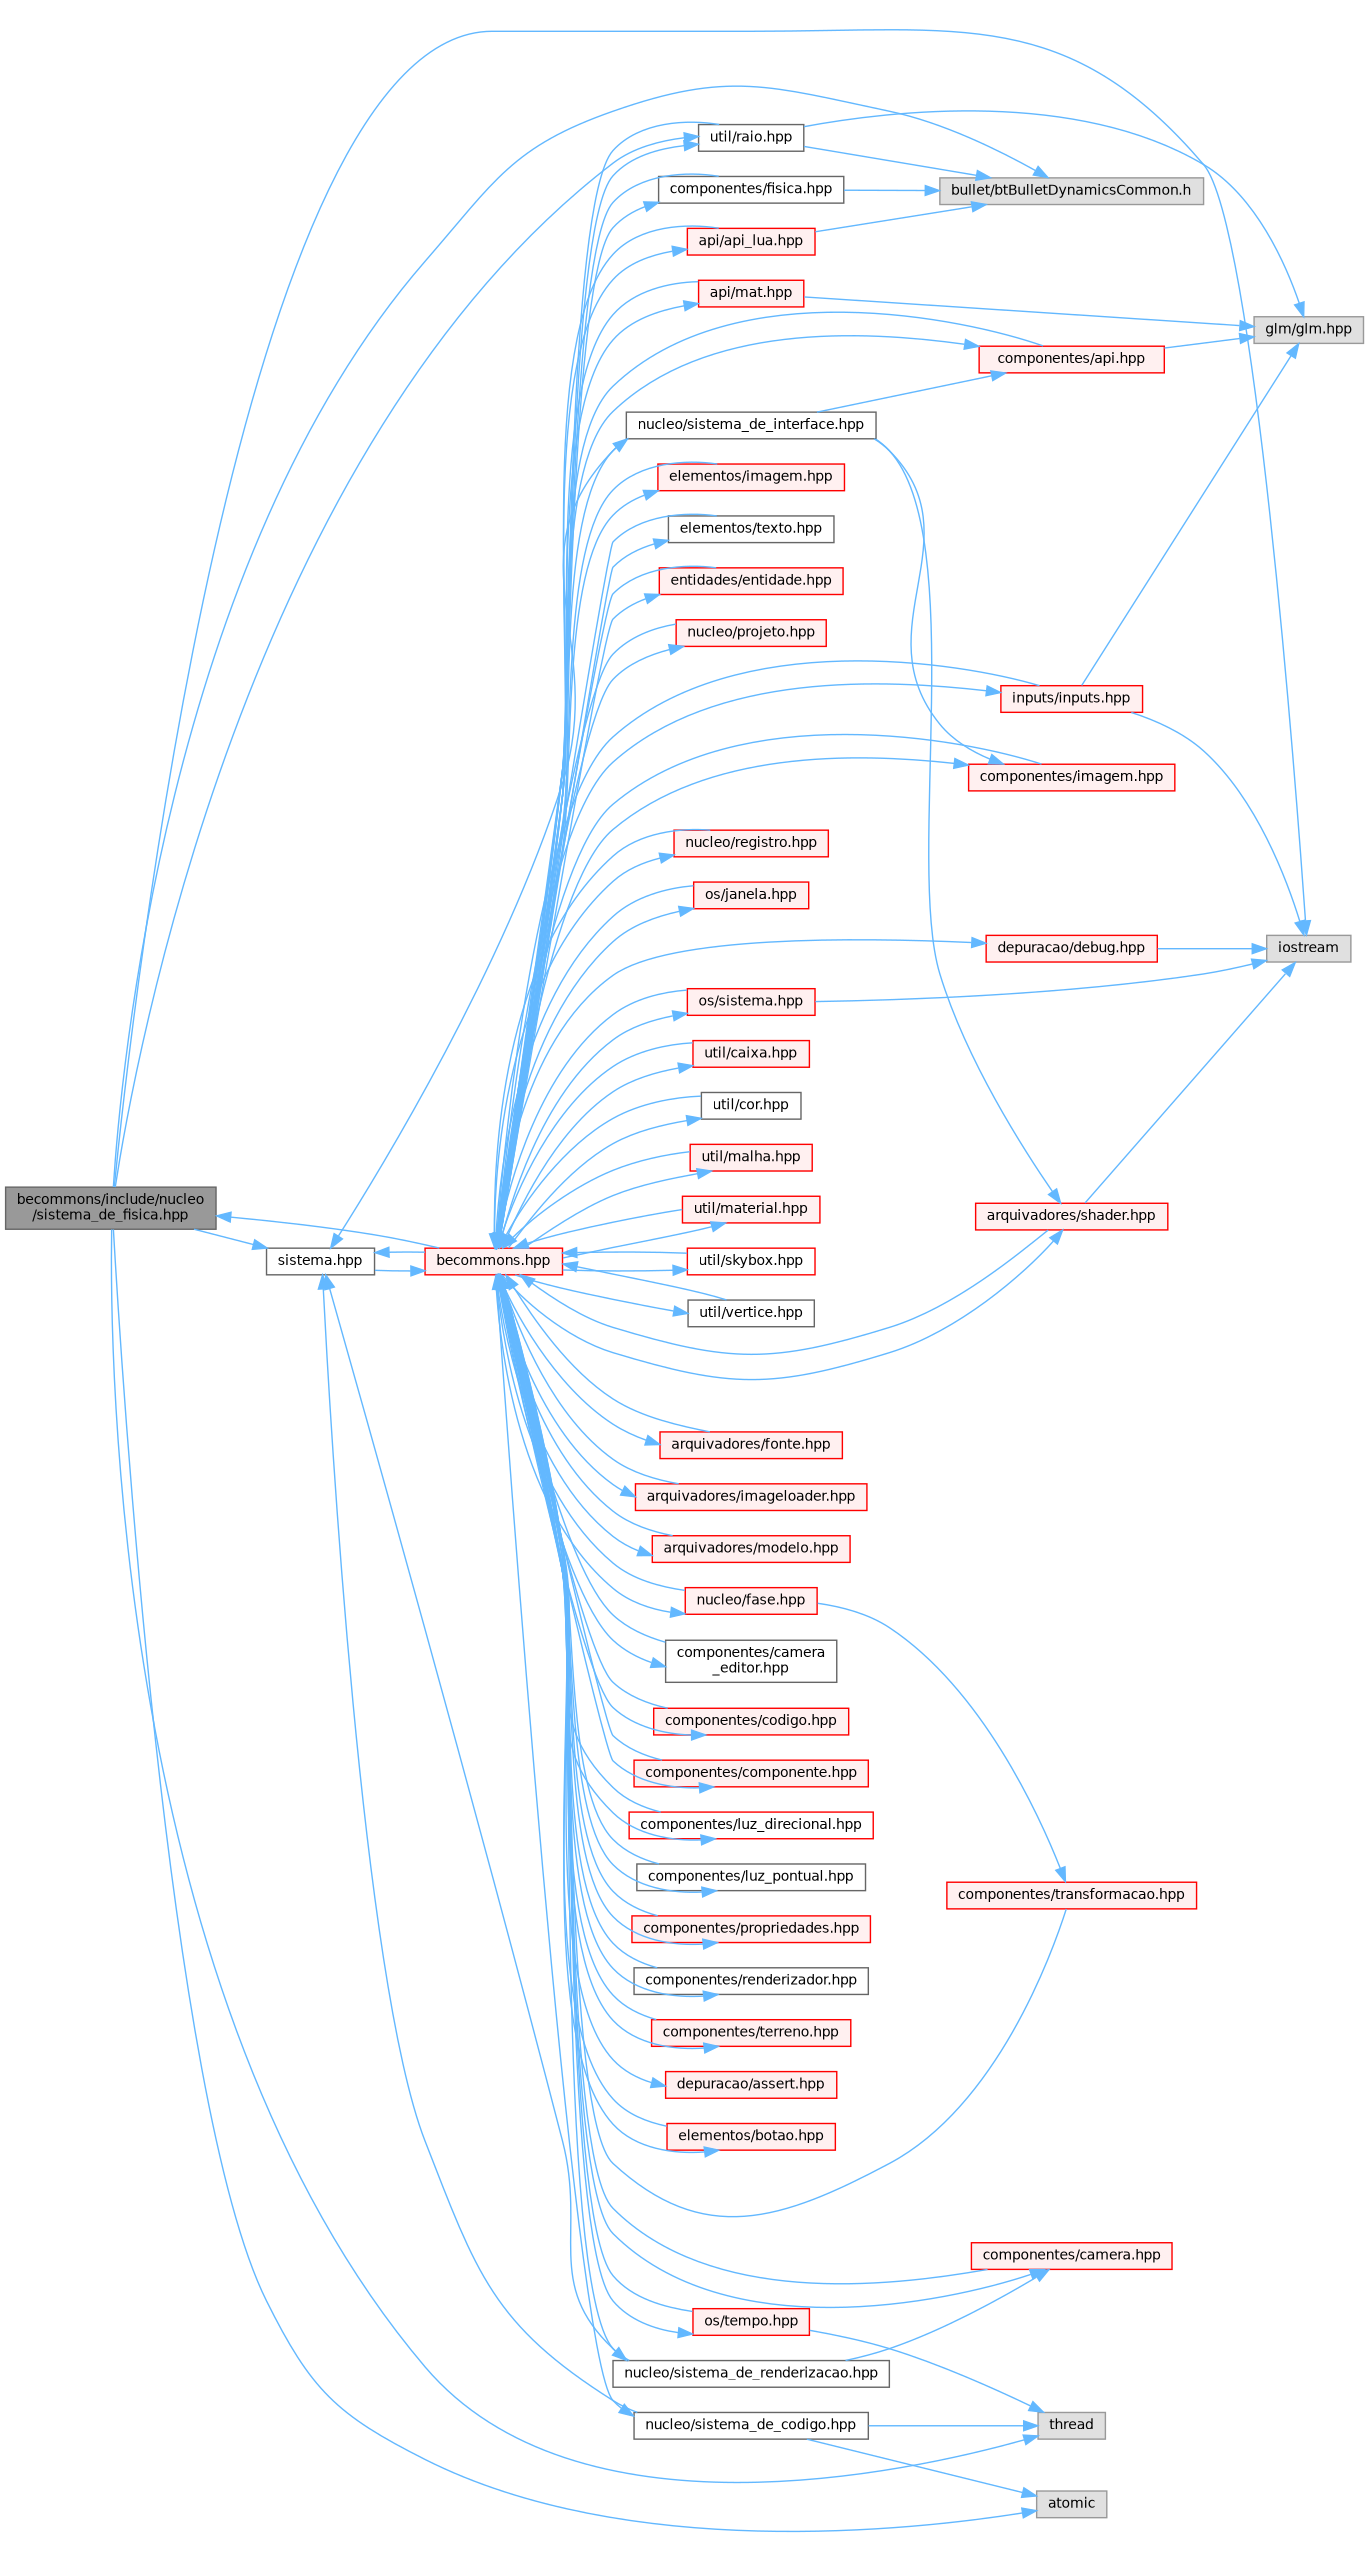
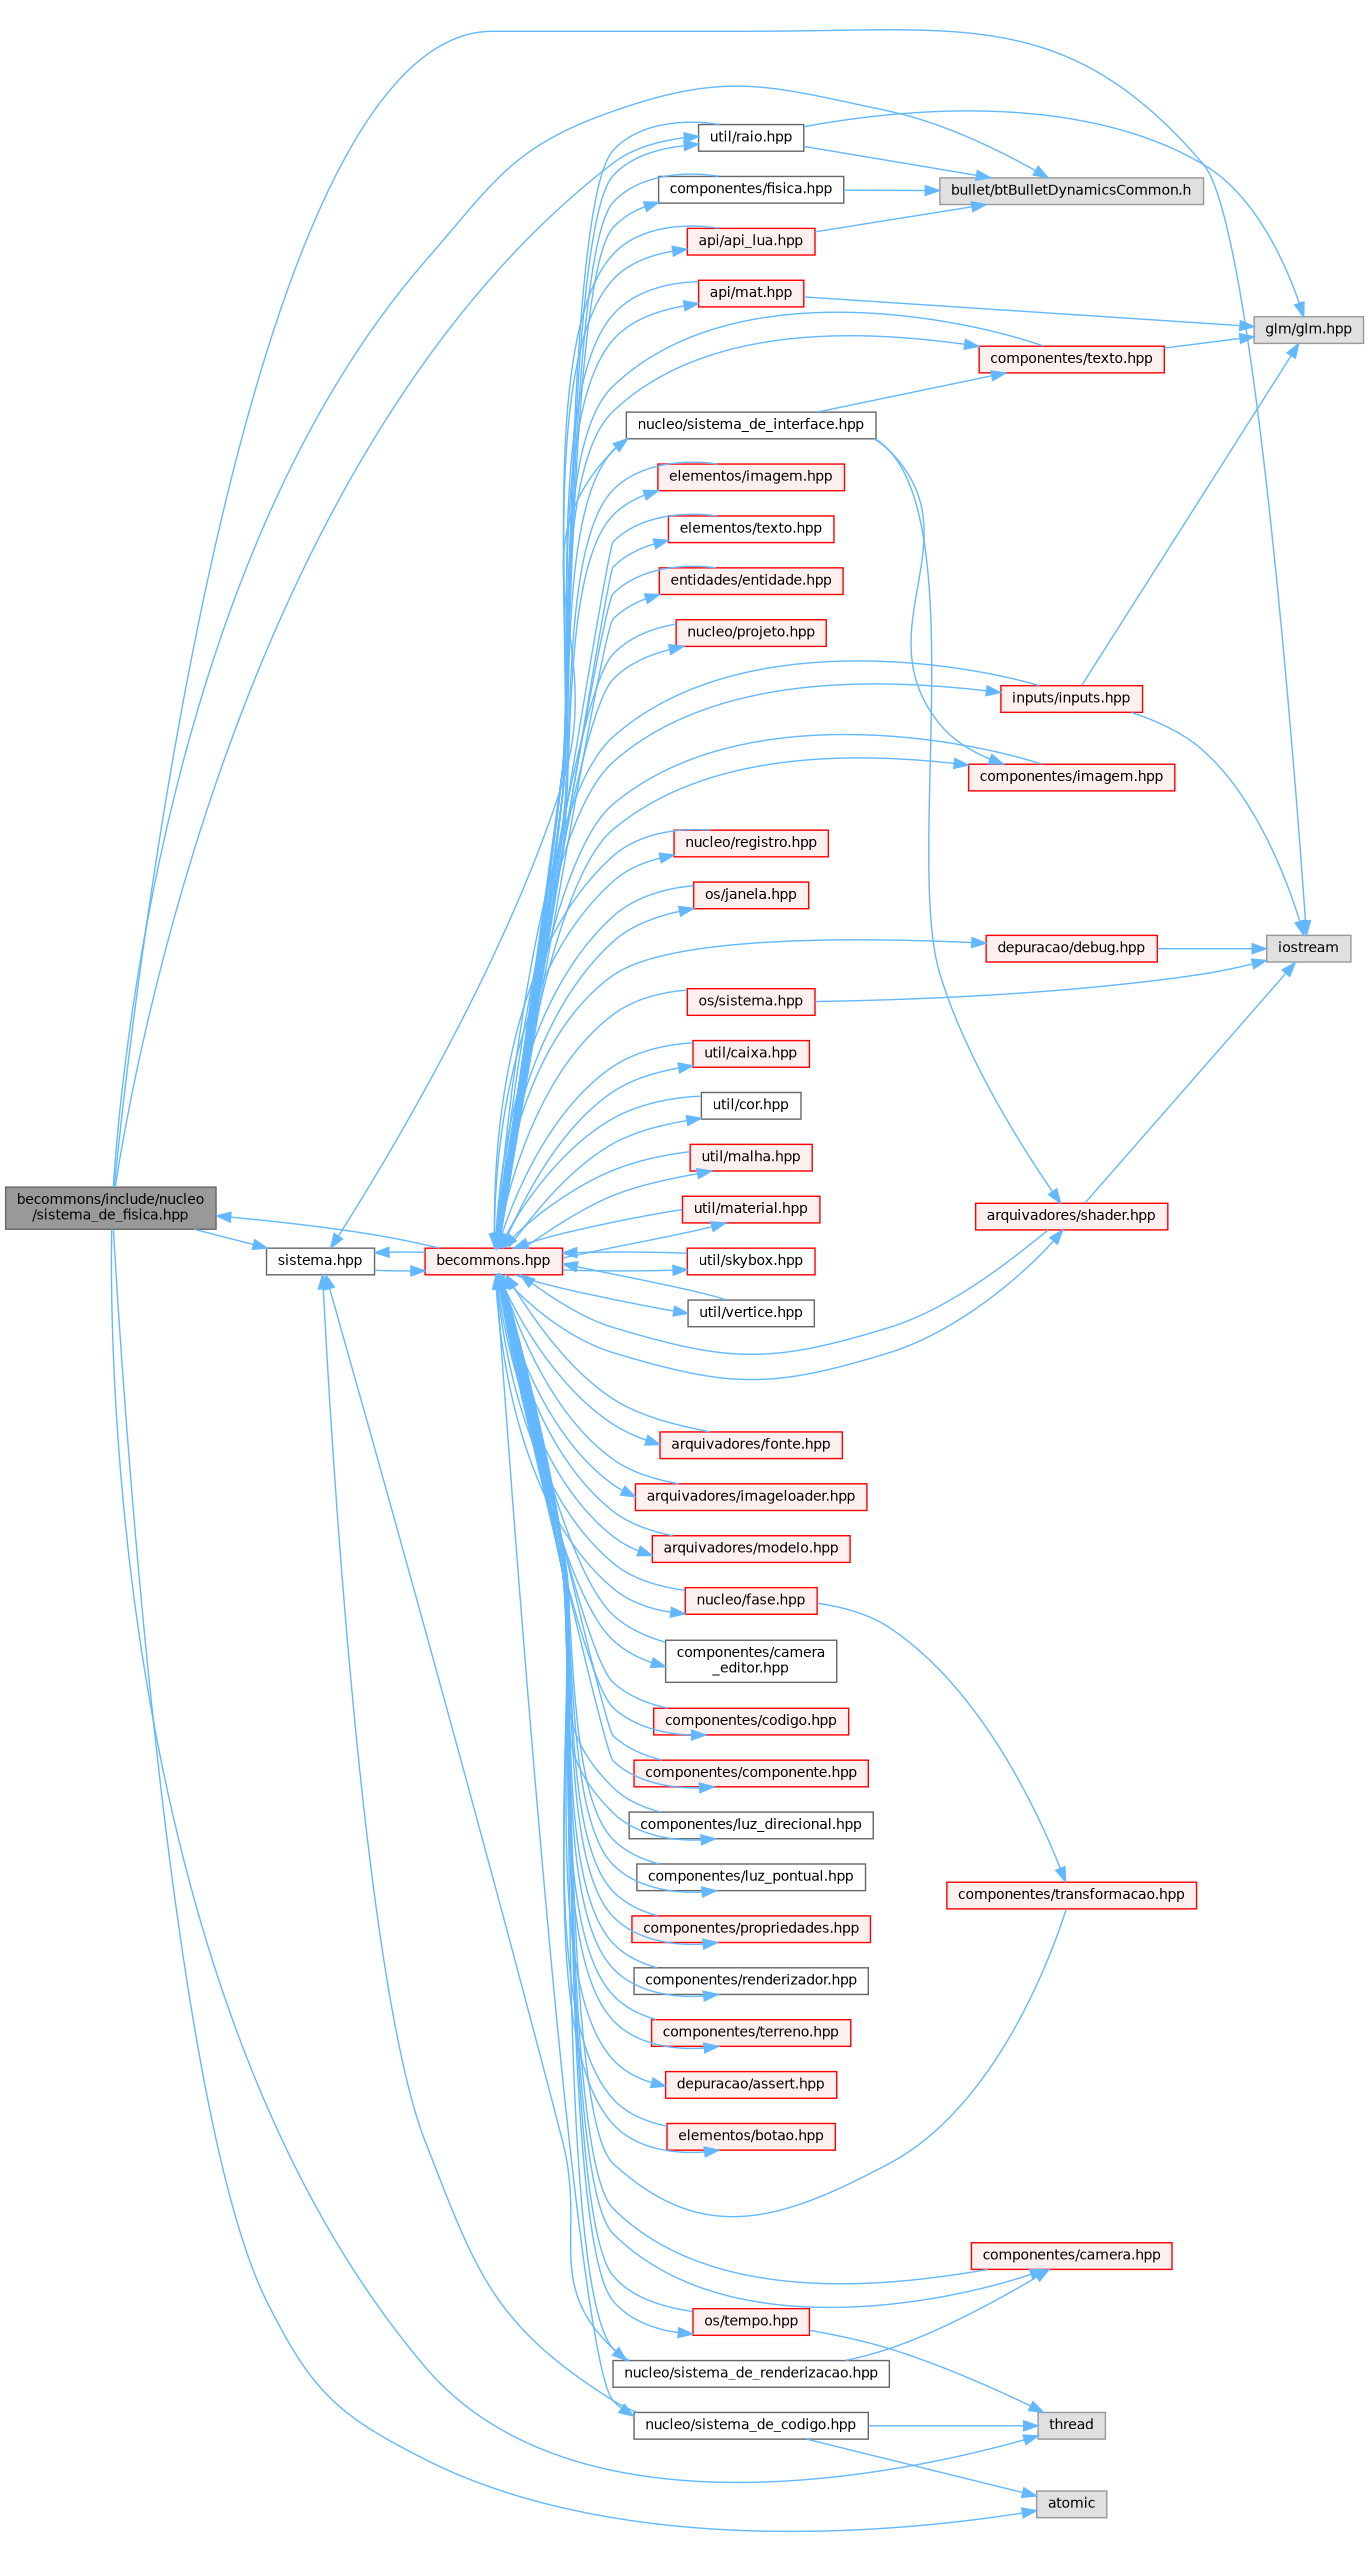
(1072, 360) -> (1072, 360)
(751, 529) -> (751, 529)
(556, 1106) -> none
(751, 1825) -> (751, 1825)
